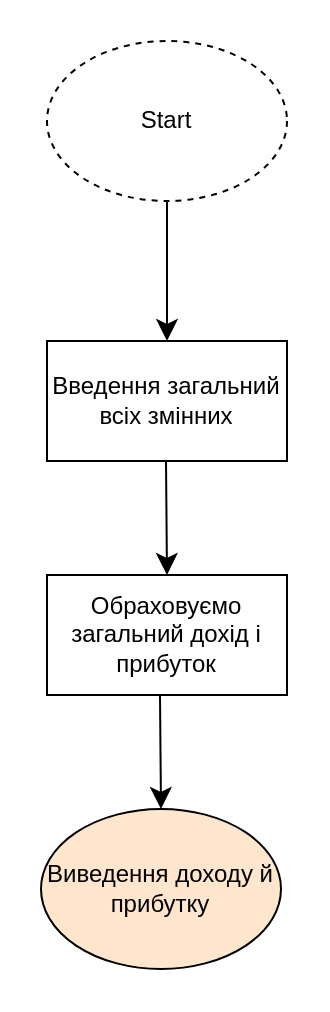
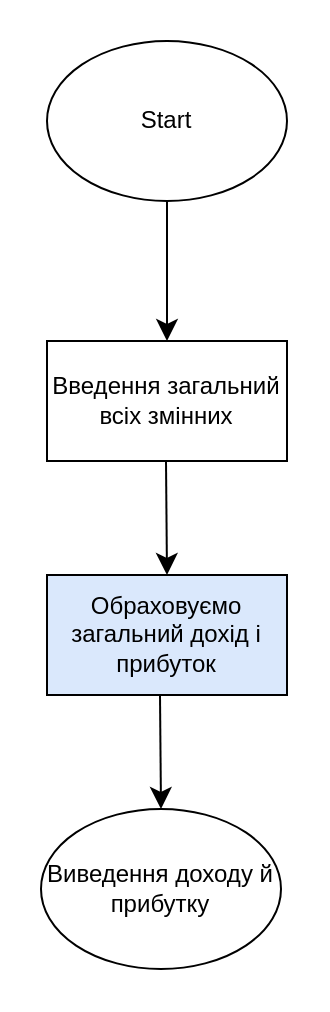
(167, 121) -> (167, 121)
(167, 635) -> (167, 635)
(161, 889) -> (161, 889)
